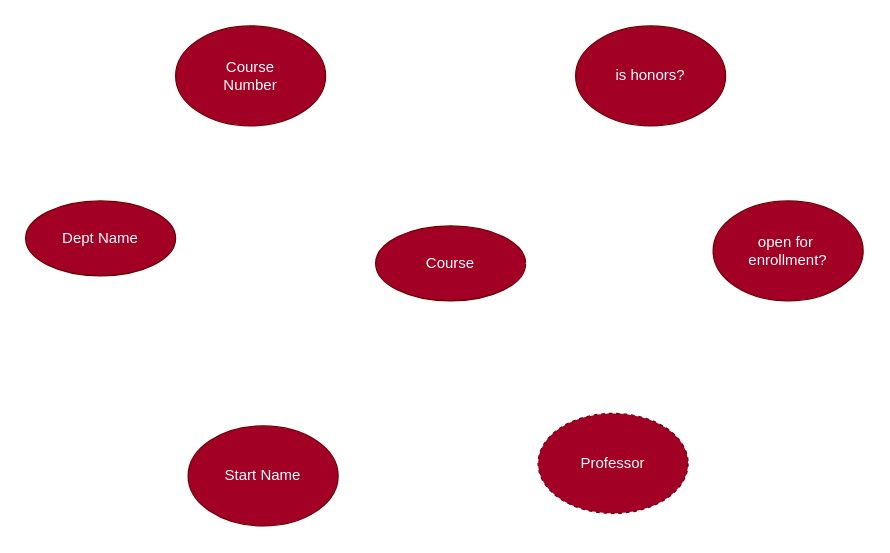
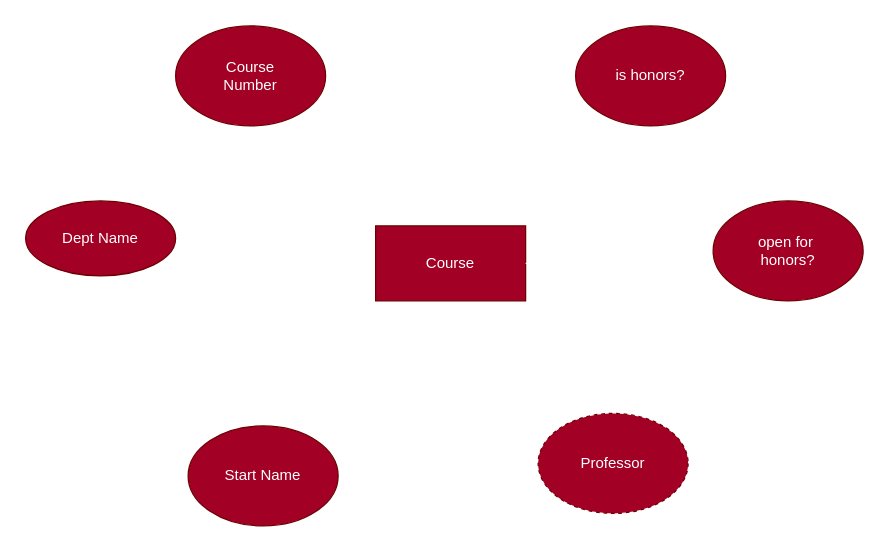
(404, 223) -> (404, 223)
(788, 251) -> (788, 251)
(451, 263) -> (451, 263)
